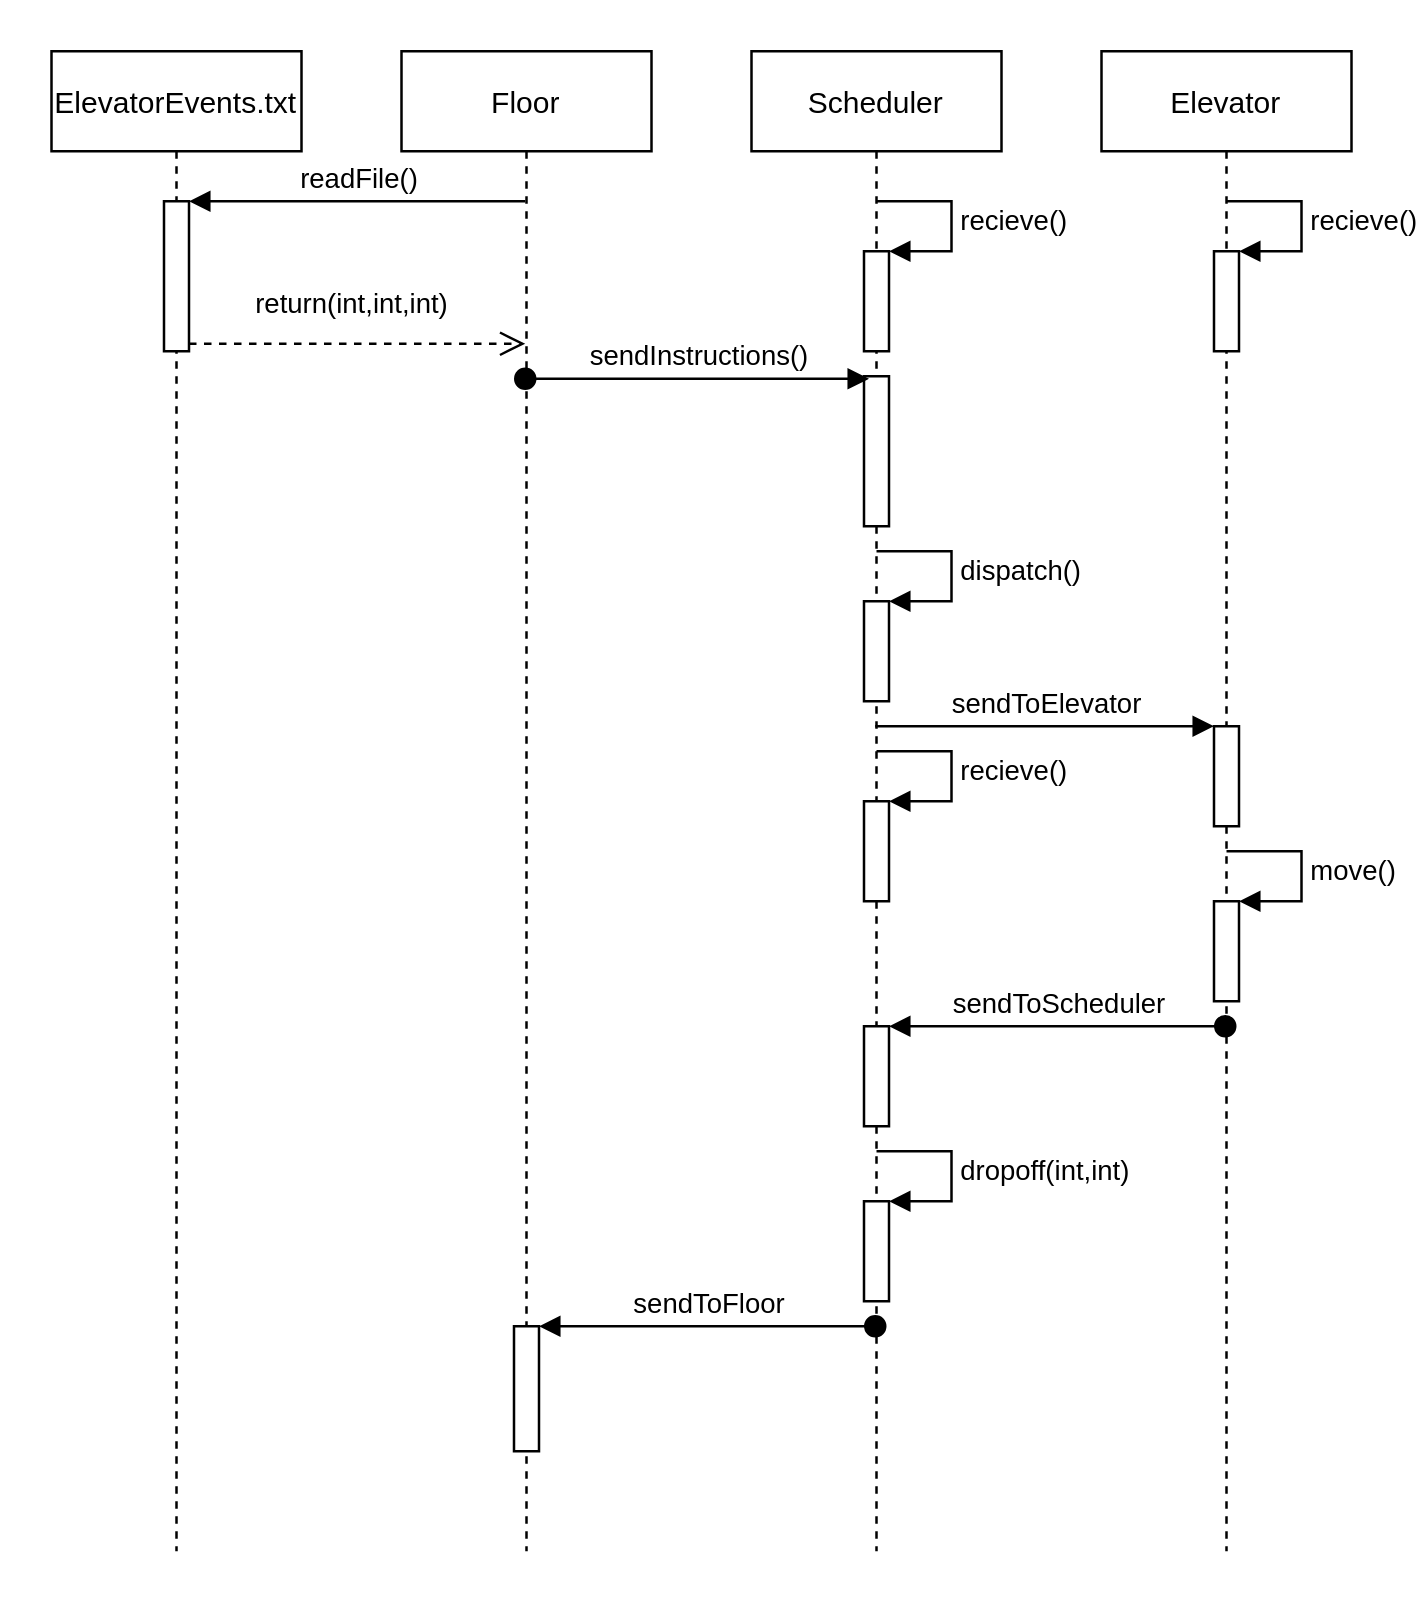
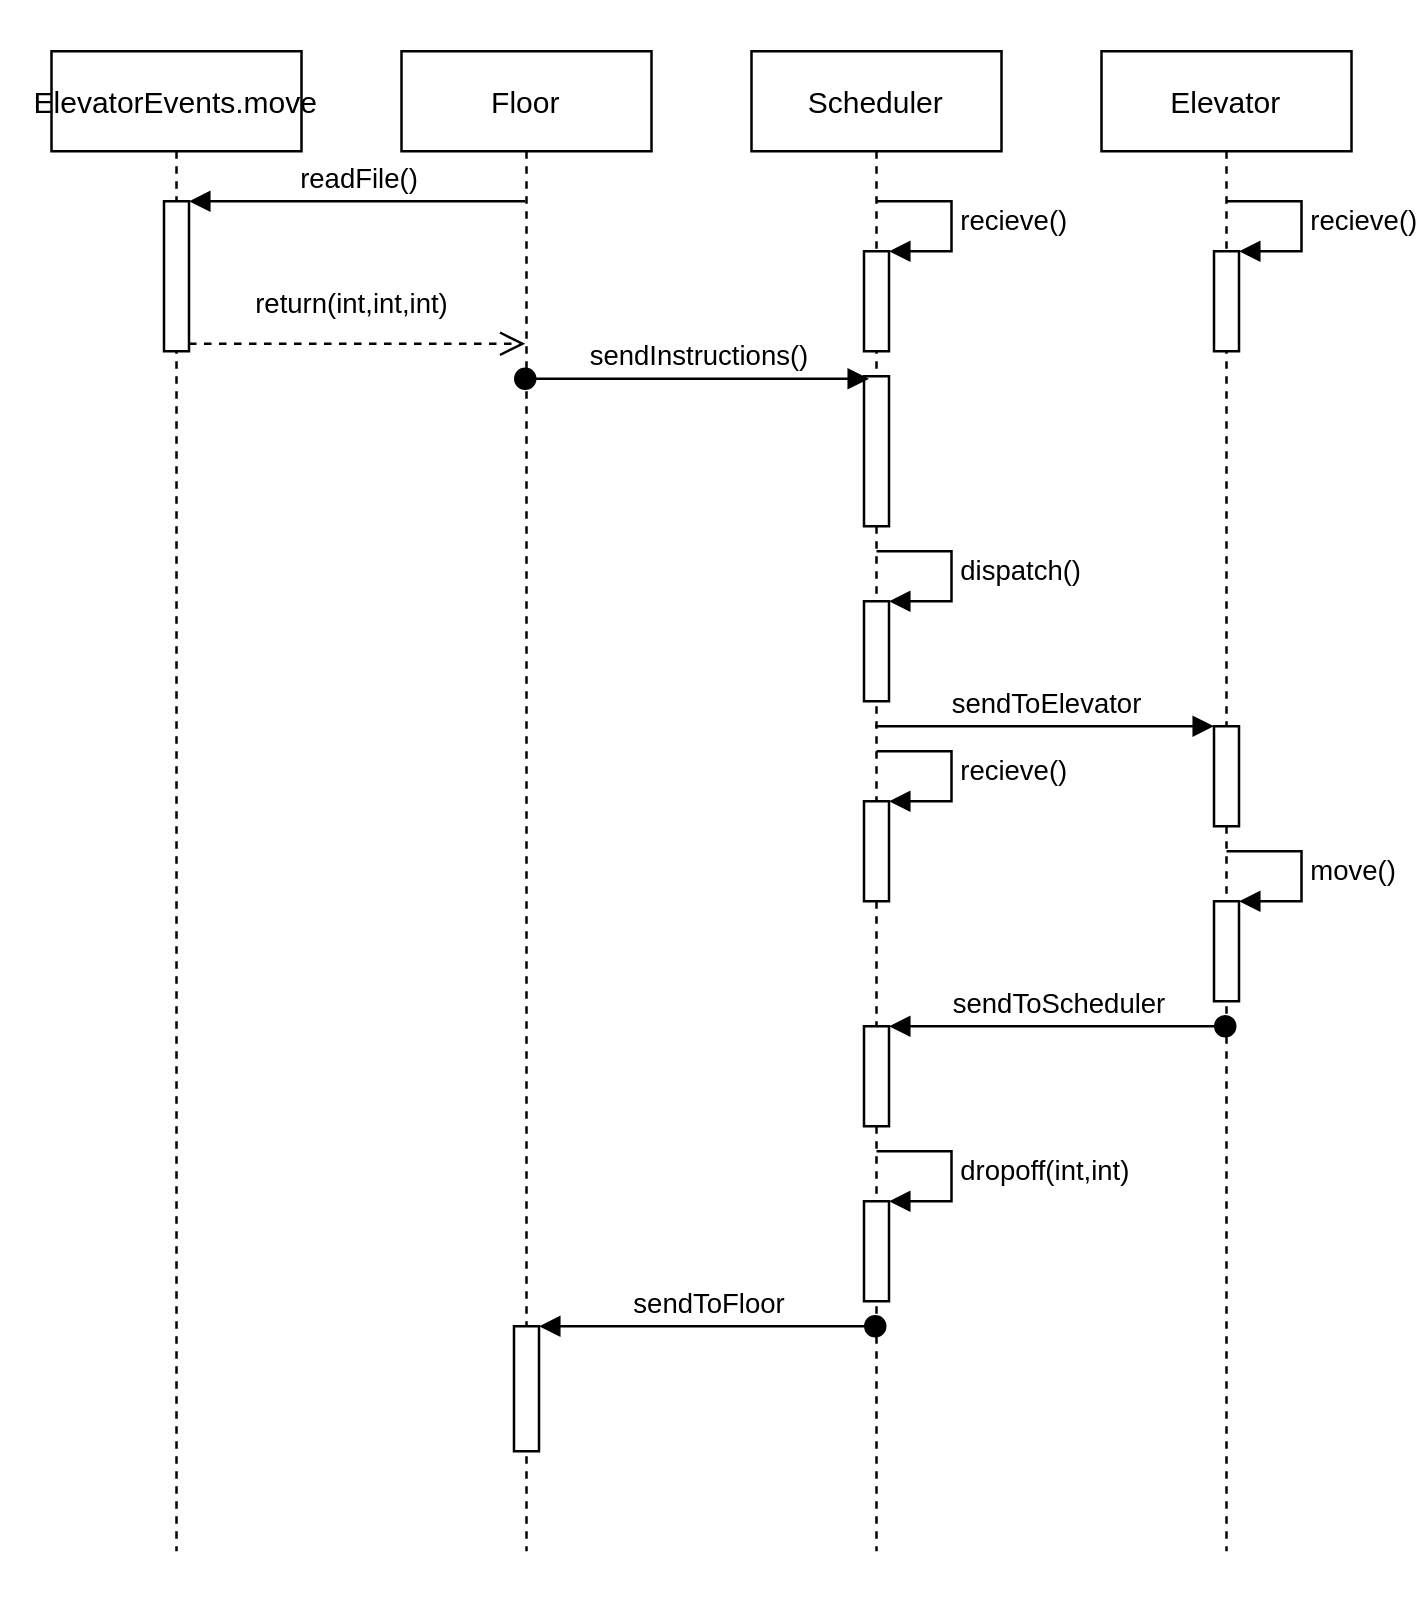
(175, 103) -> (175, 103)
